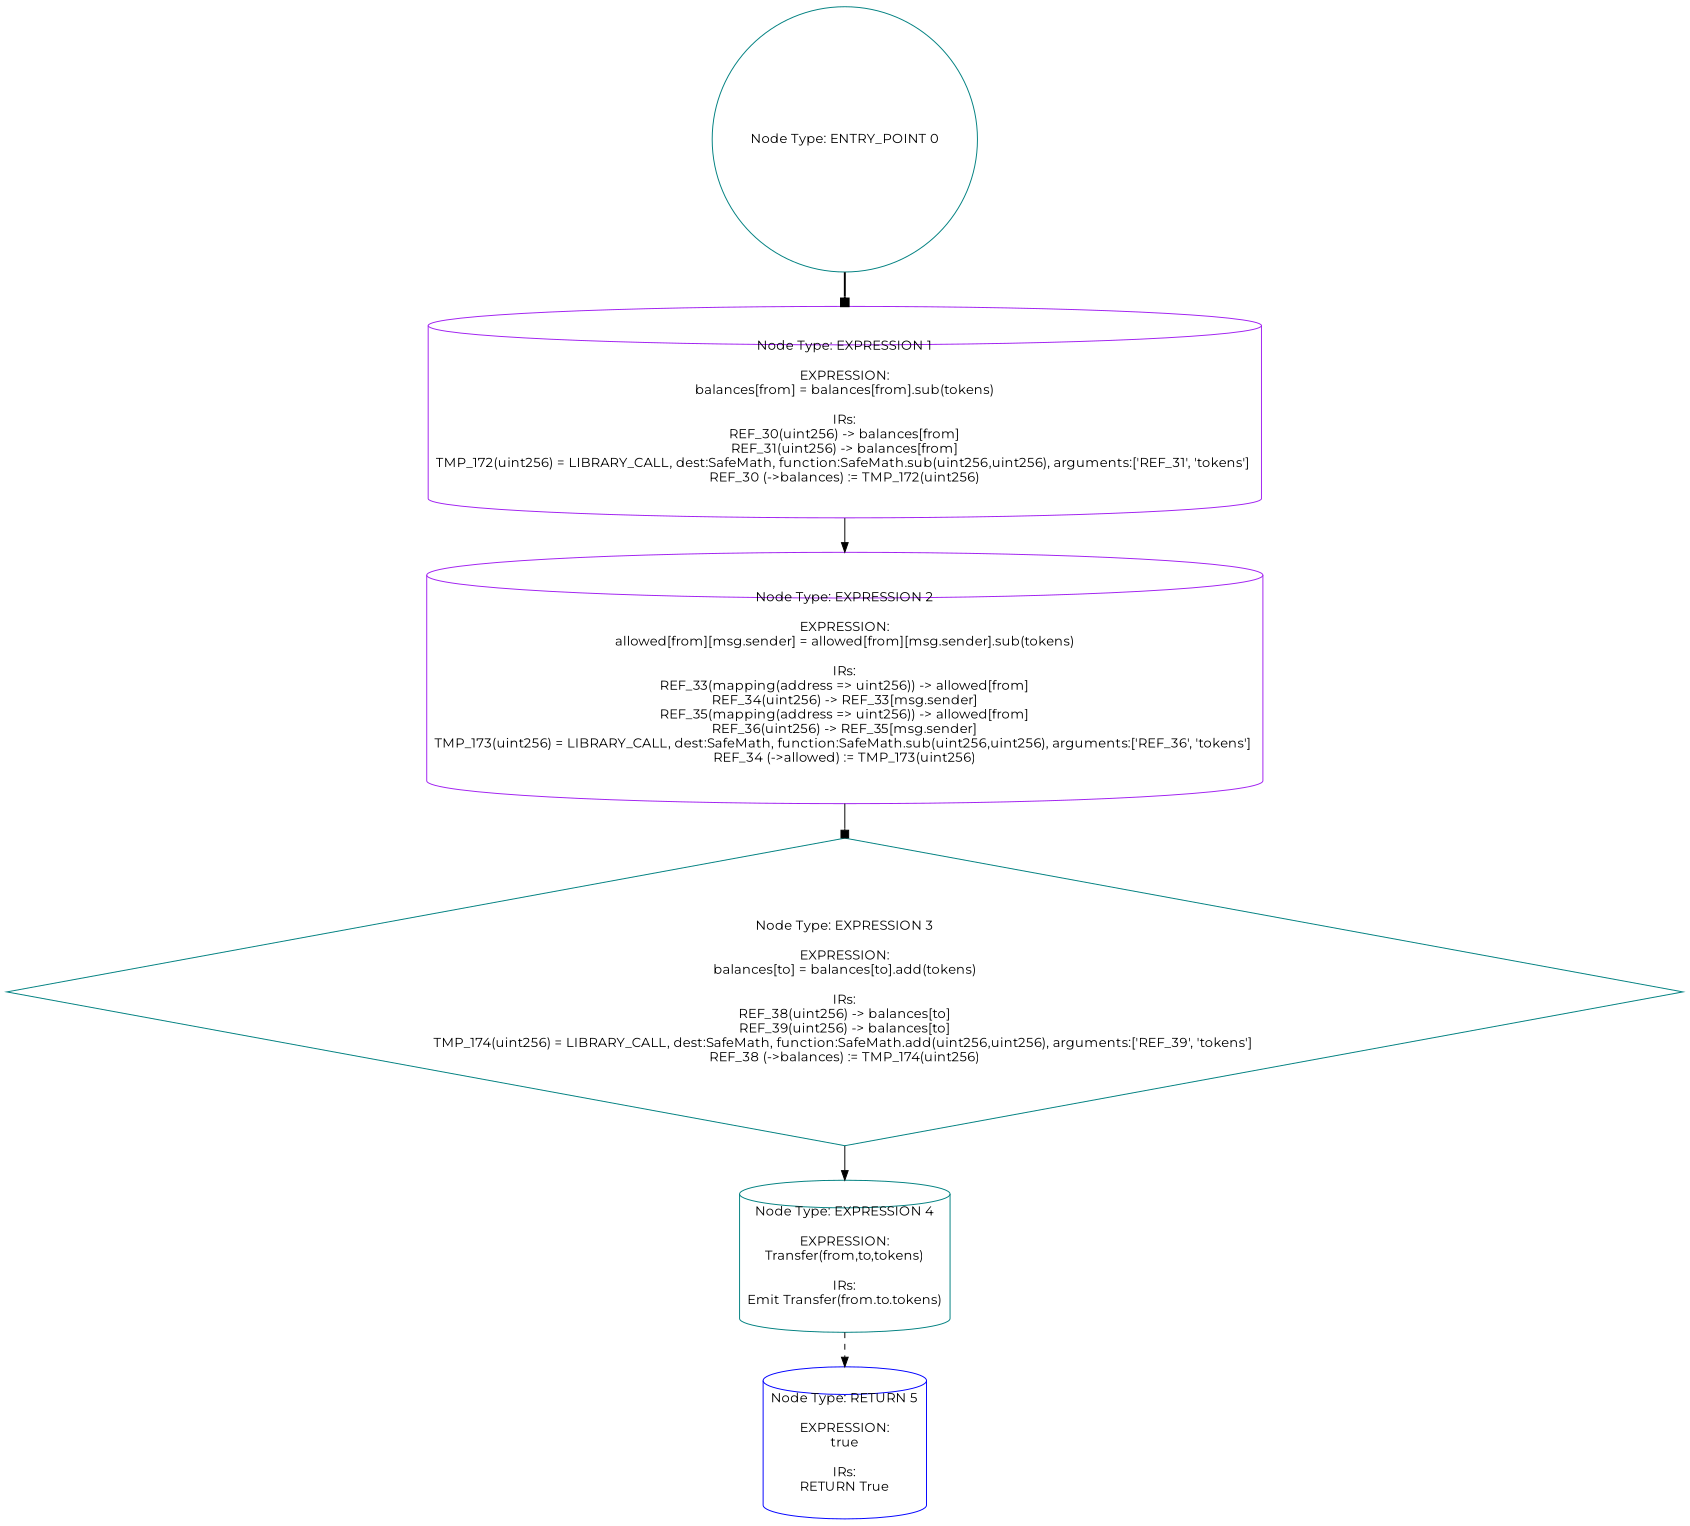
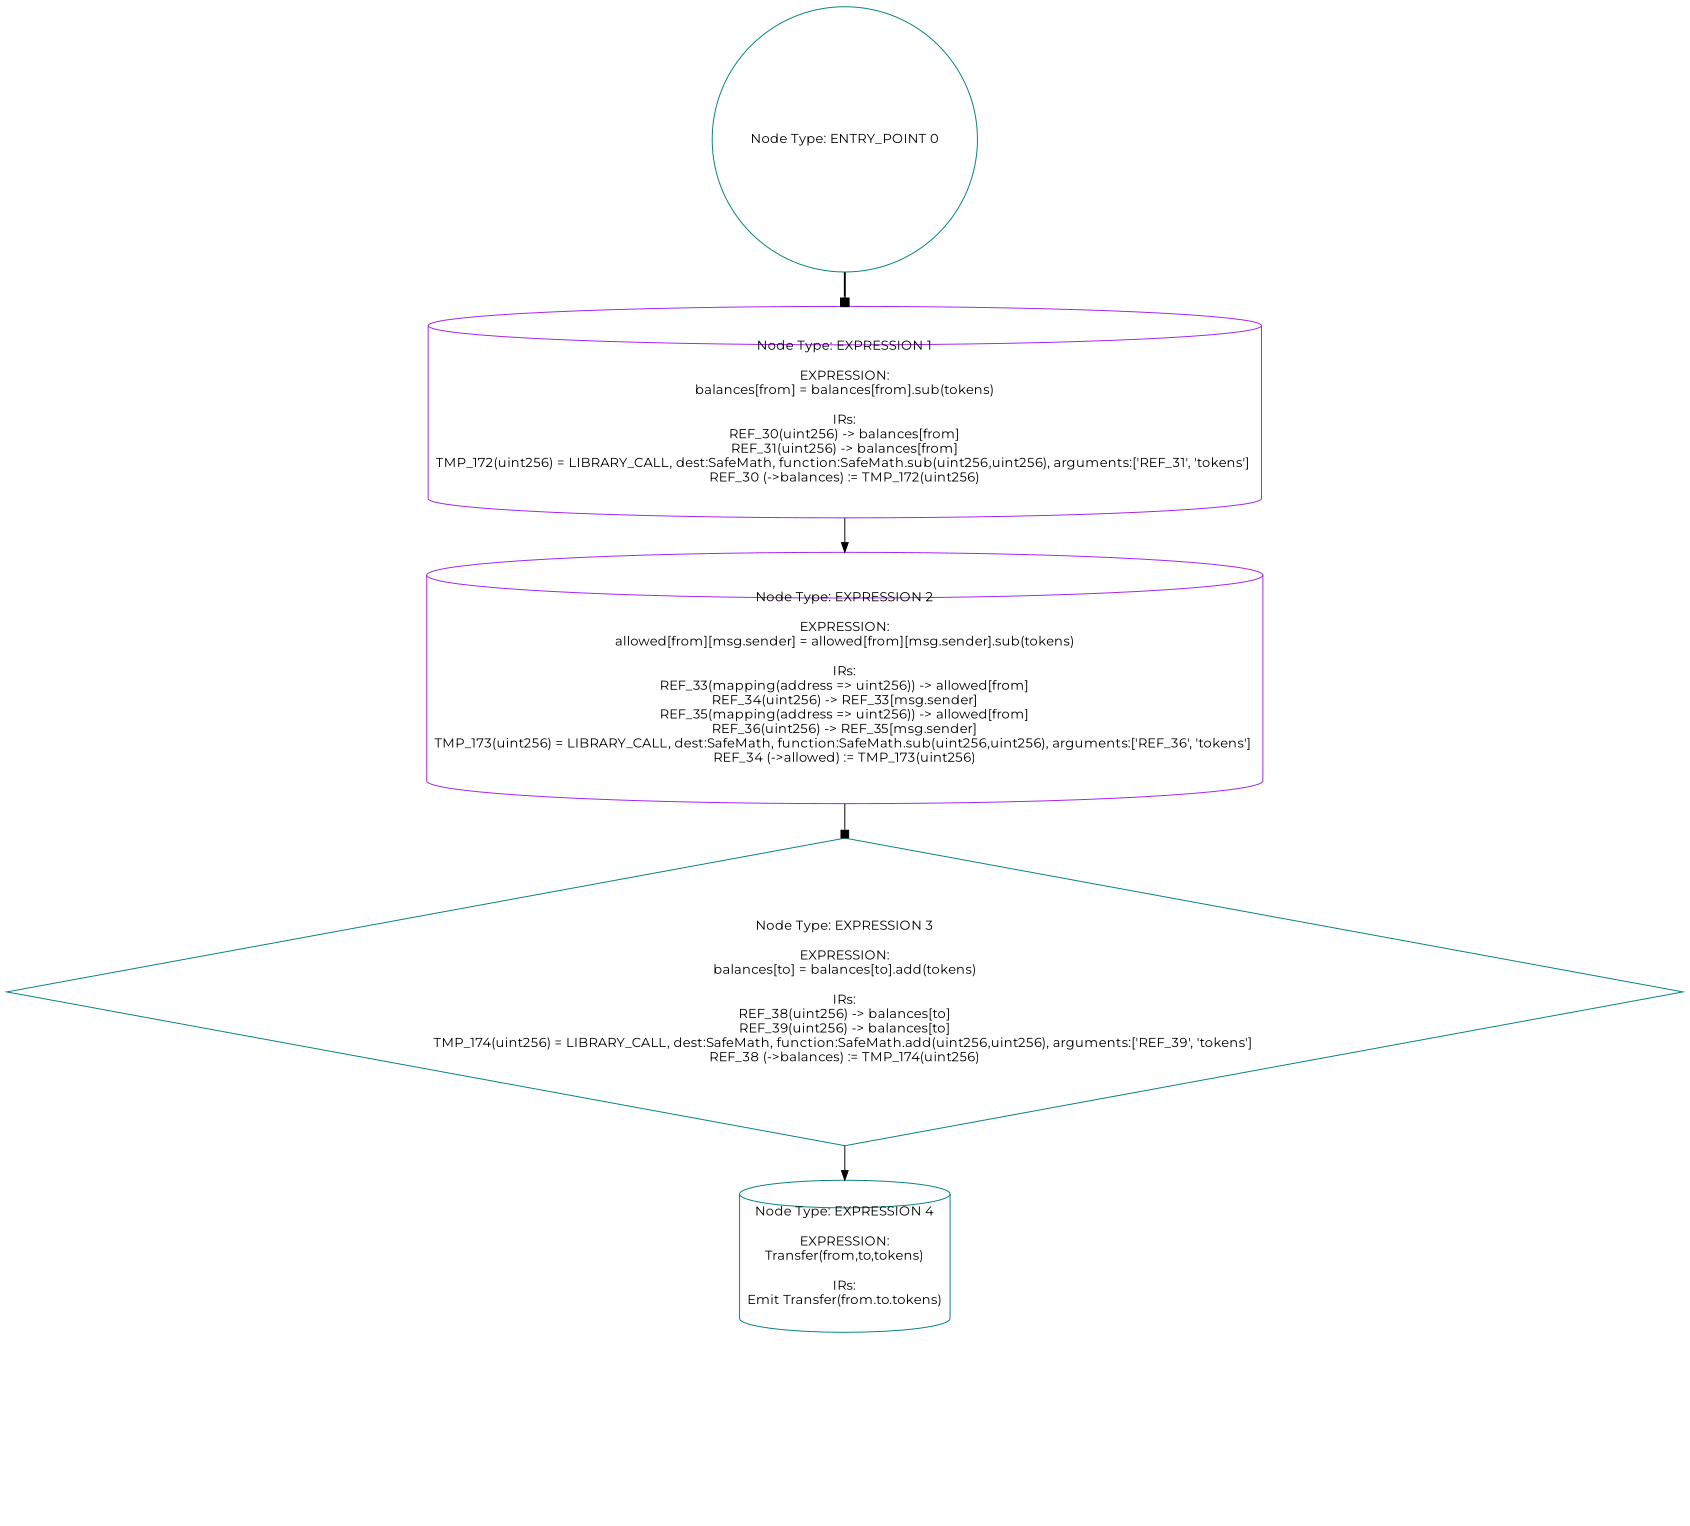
(845, 1443) -> none
